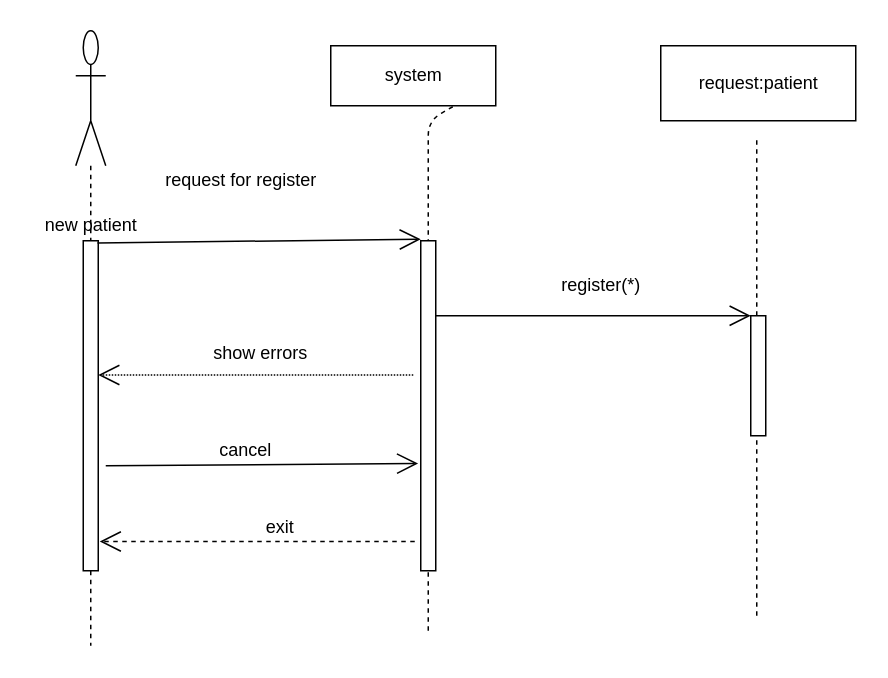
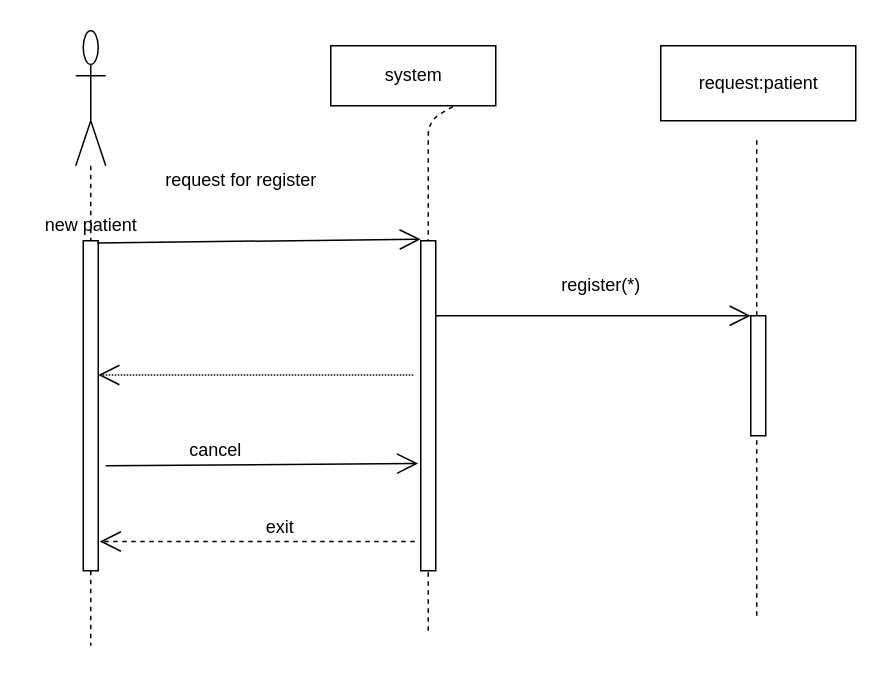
(260, 353) -> none
(245, 451) -> (215, 451)
